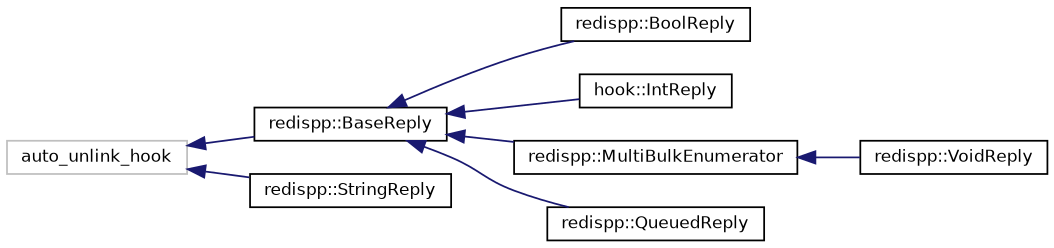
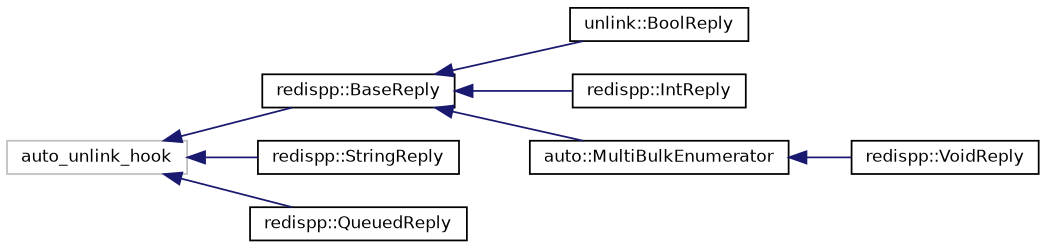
(656, 24) -> (659, 24)
(656, 91) -> (659, 91)
(656, 157) -> (659, 157)
(494, 182) -> (237, 193)
